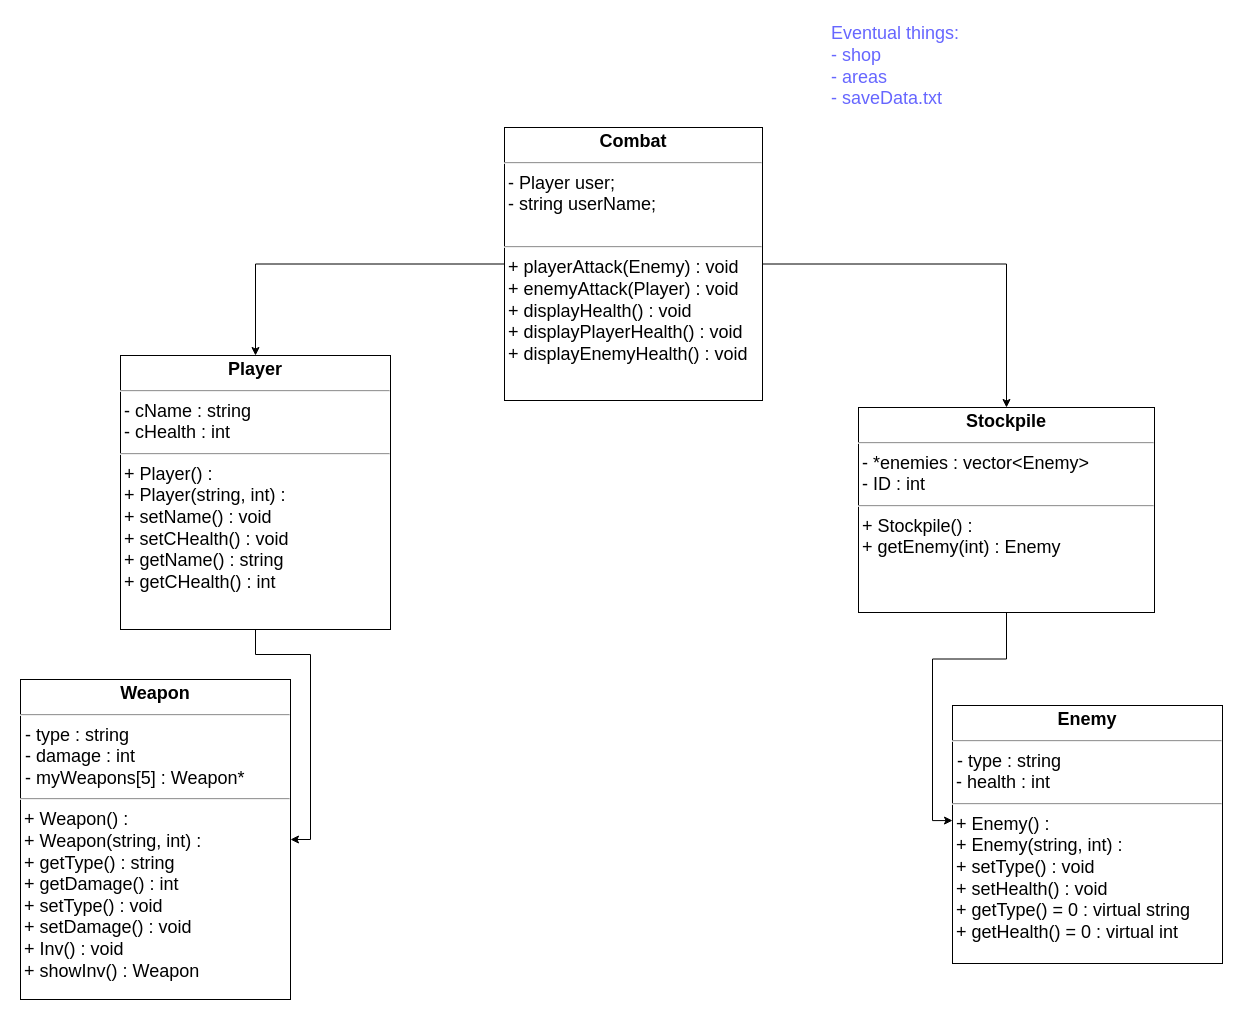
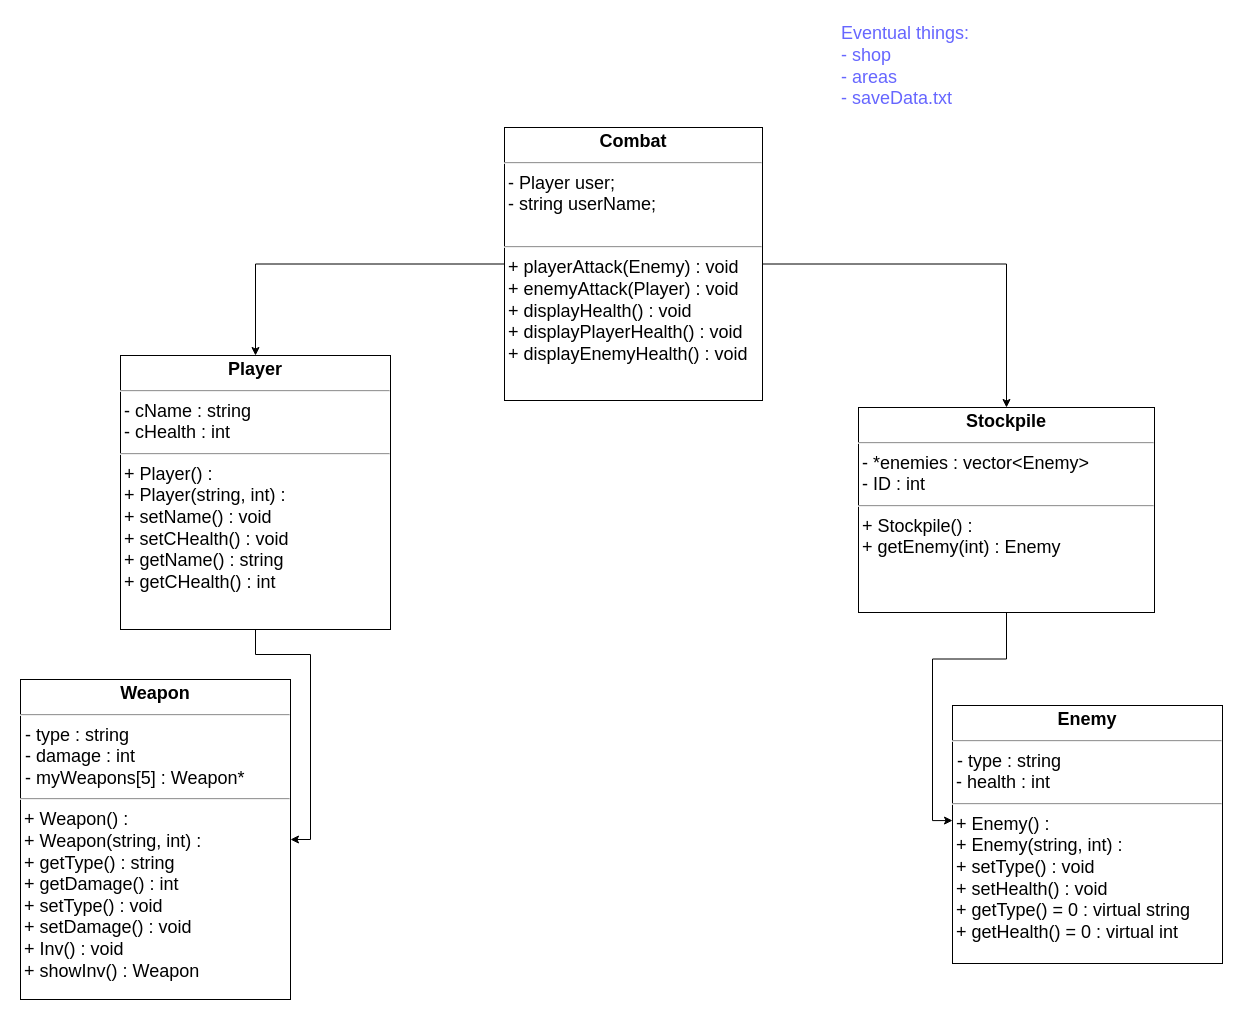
(899, 67) -> (909, 67)
